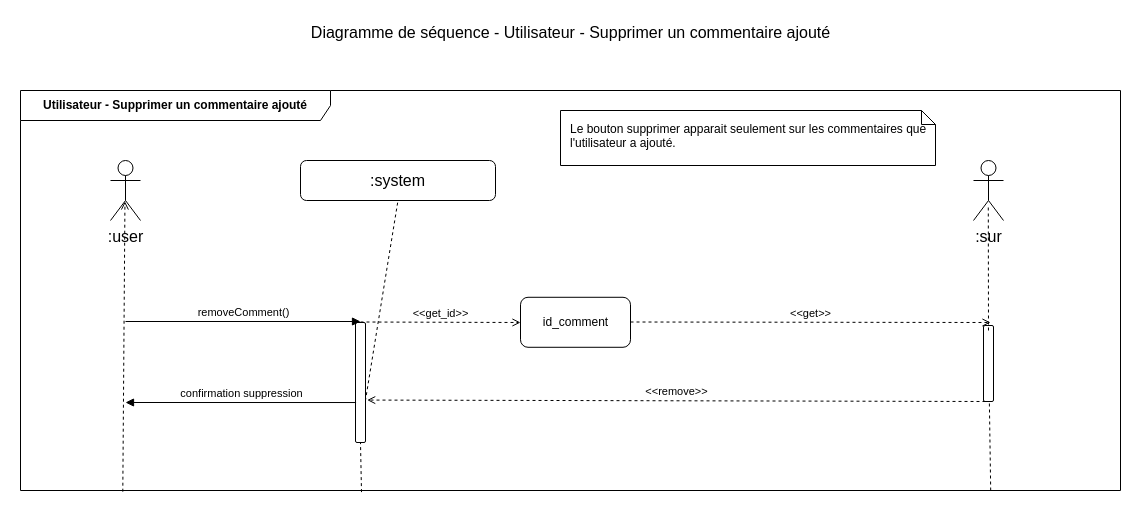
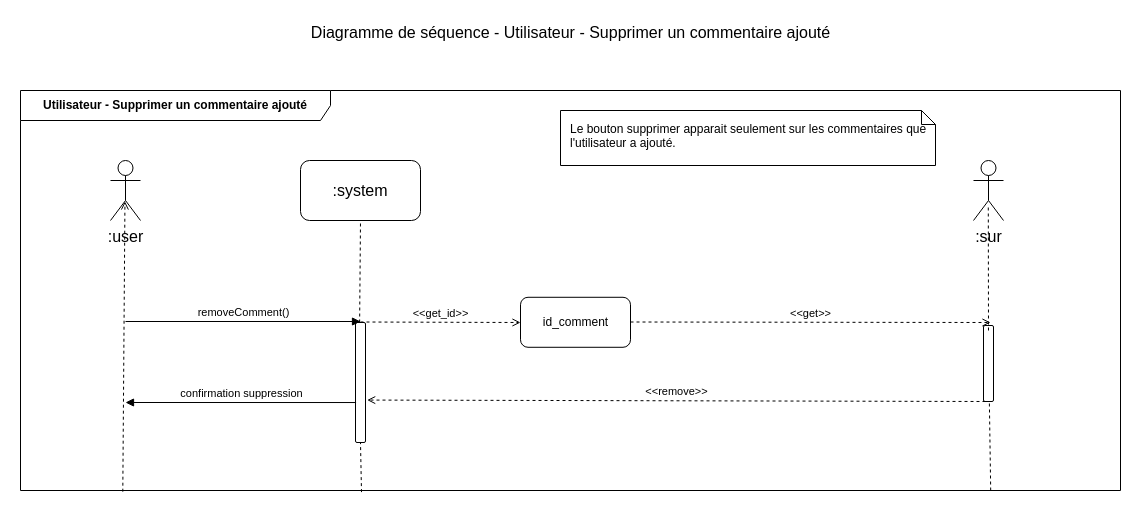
(398, 181) -> (361, 191)
